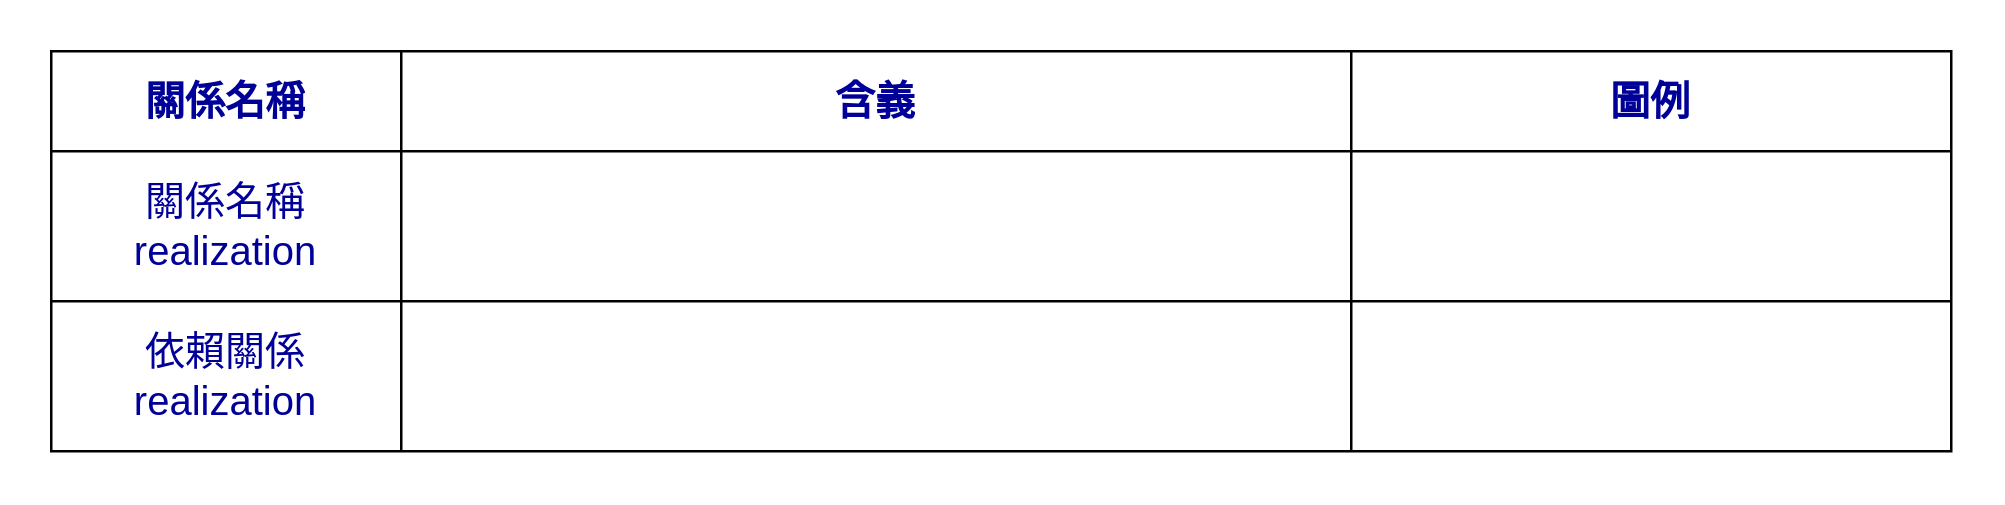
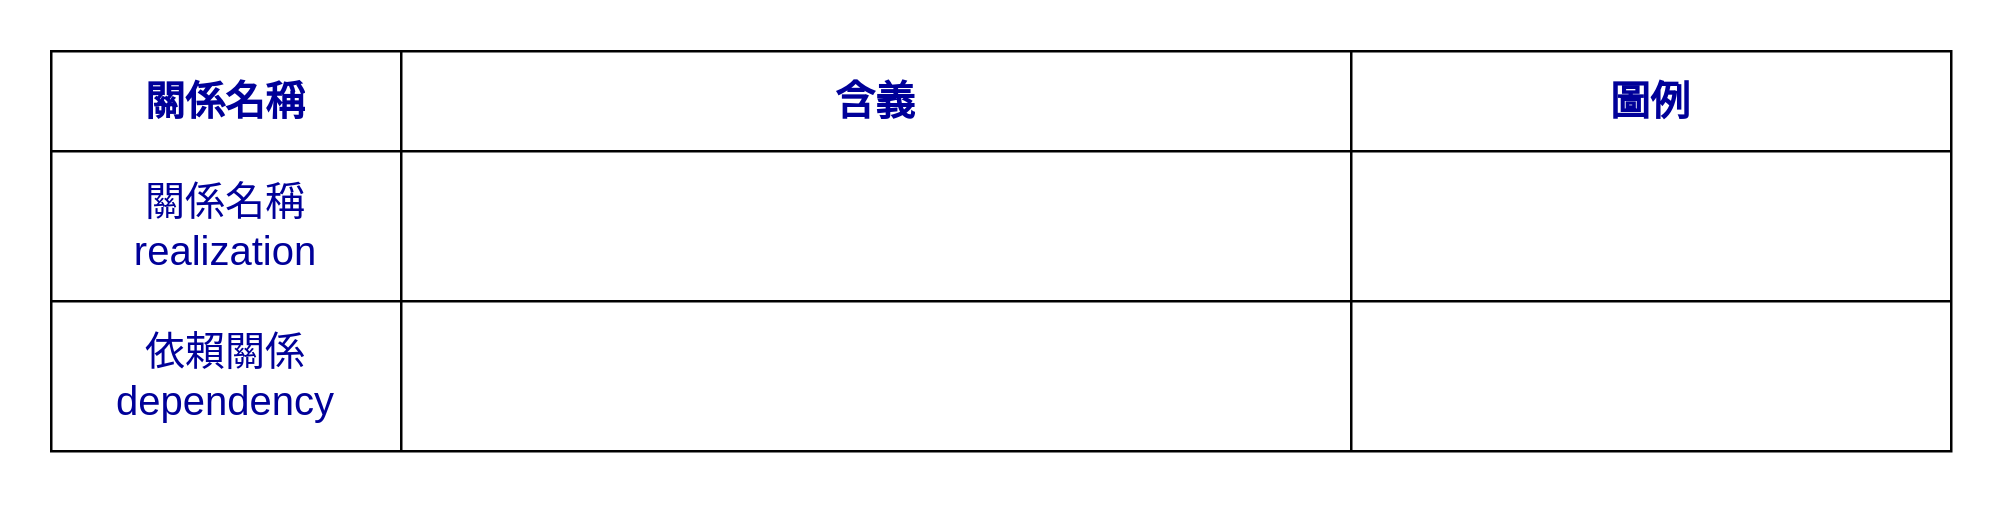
(226, 376) -> (226, 376)
